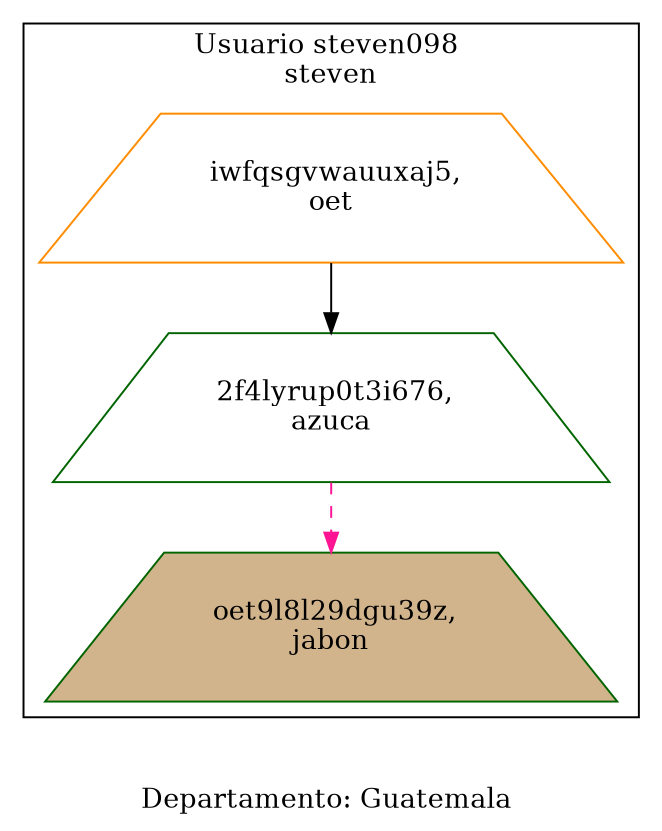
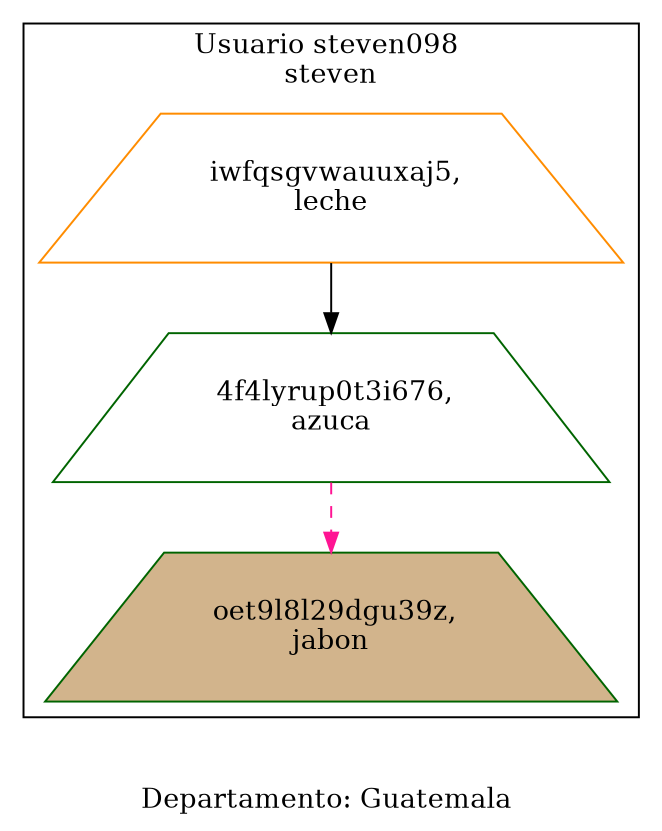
(331, 188) -> (331, 188)
(331, 408) -> (331, 408)
